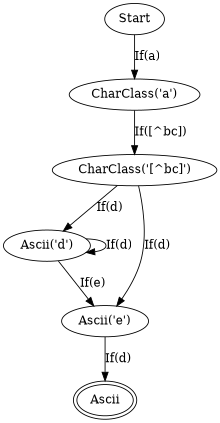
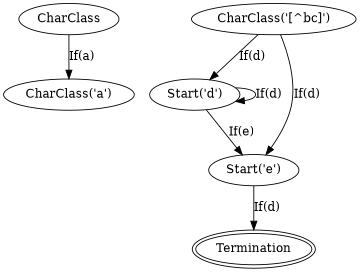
(135, 19) -> (69, 19)
(135, 128) -> none
(47, 246) -> (195, 95)
(105, 321) -> (254, 170)
(105, 400) -> (254, 249)
